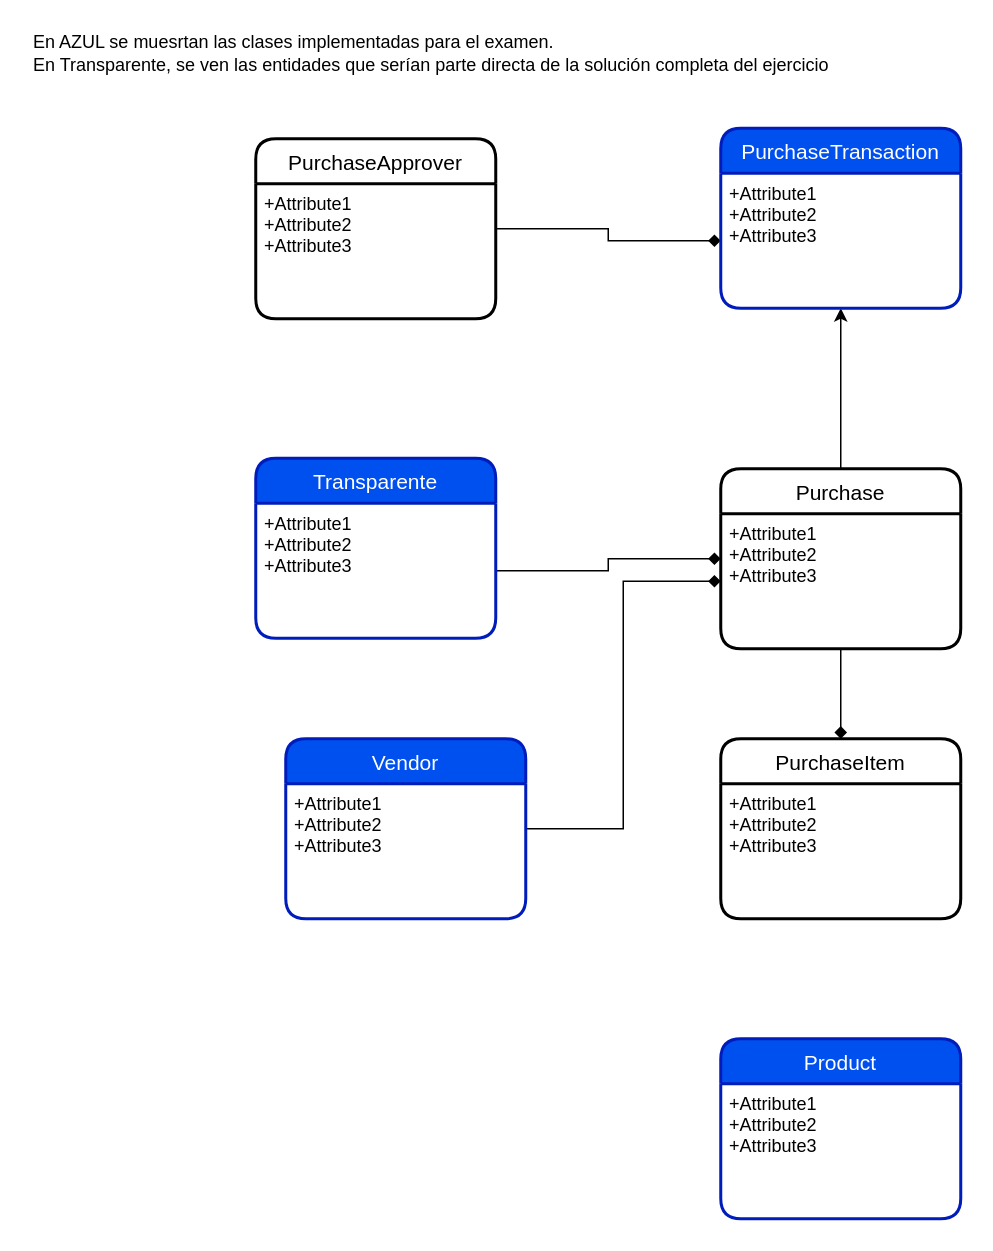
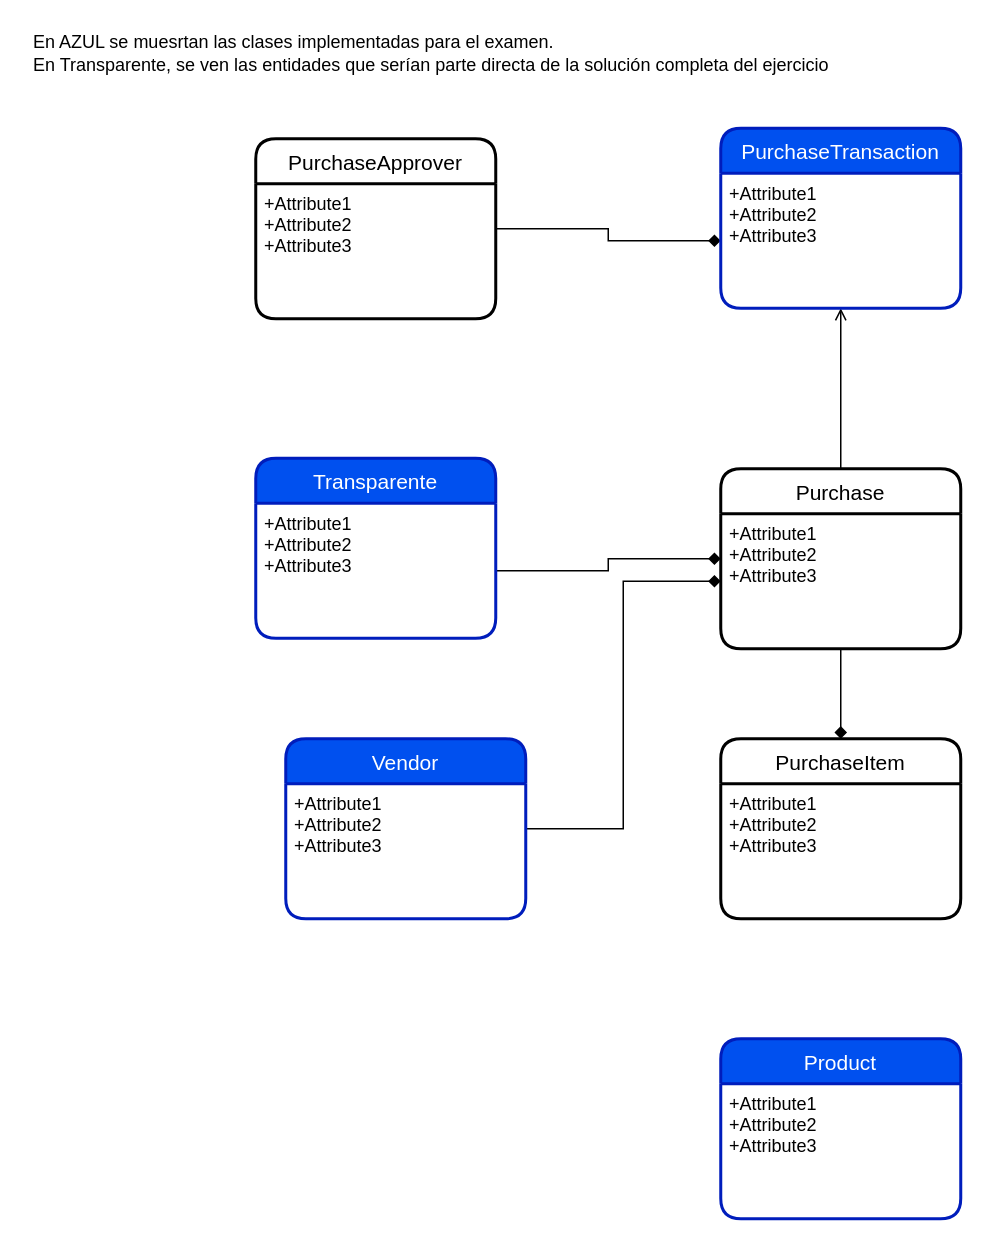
(841, 320) -> (841, 317)
